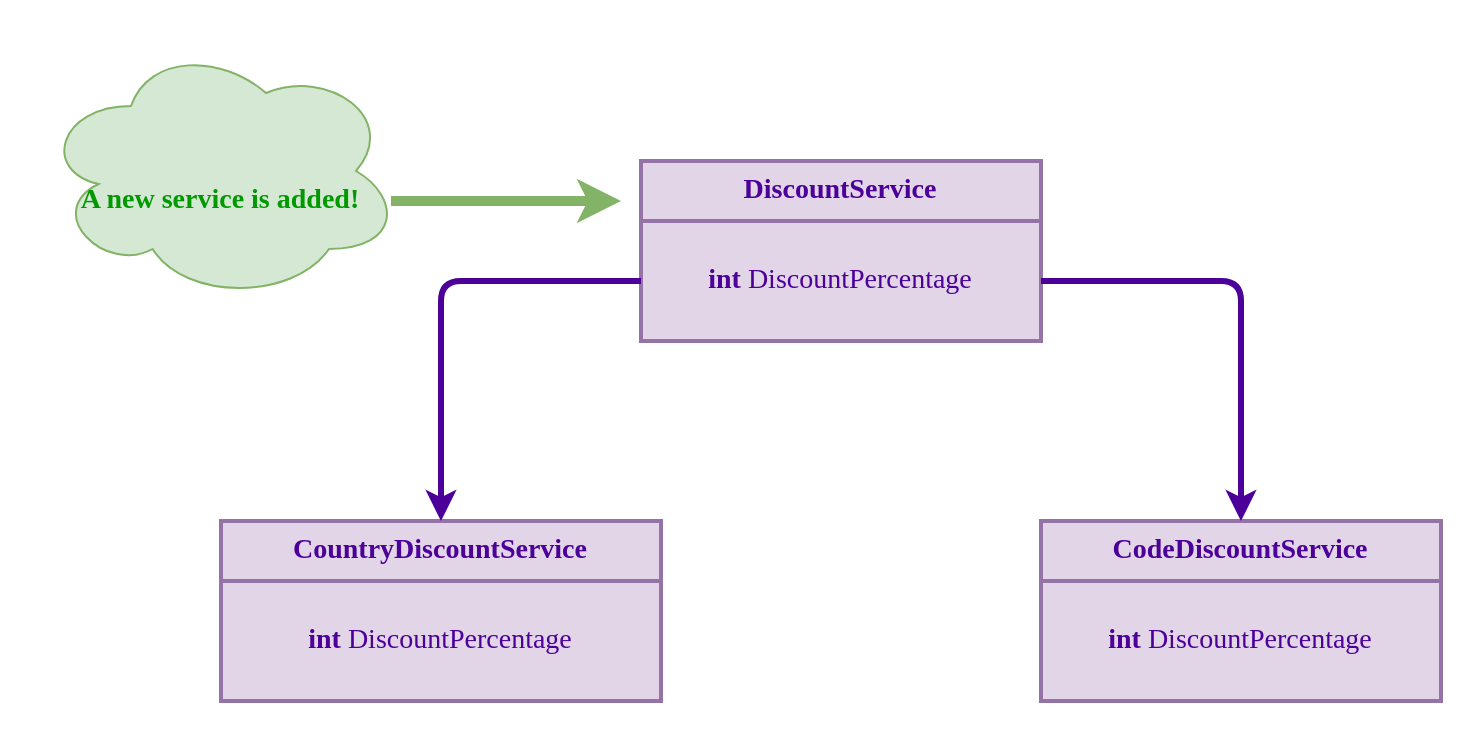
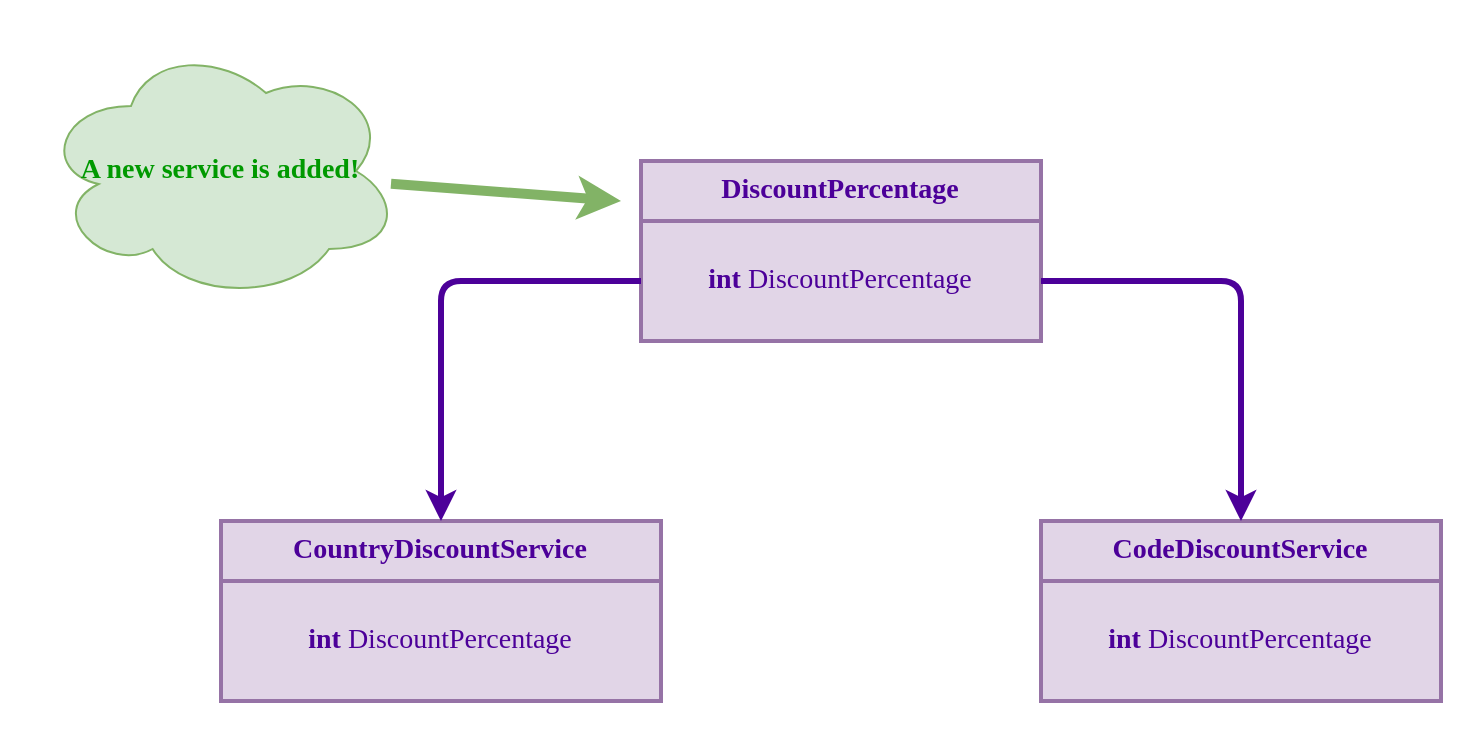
(841, 191) -> (841, 191)
(221, 201) -> (221, 171)
